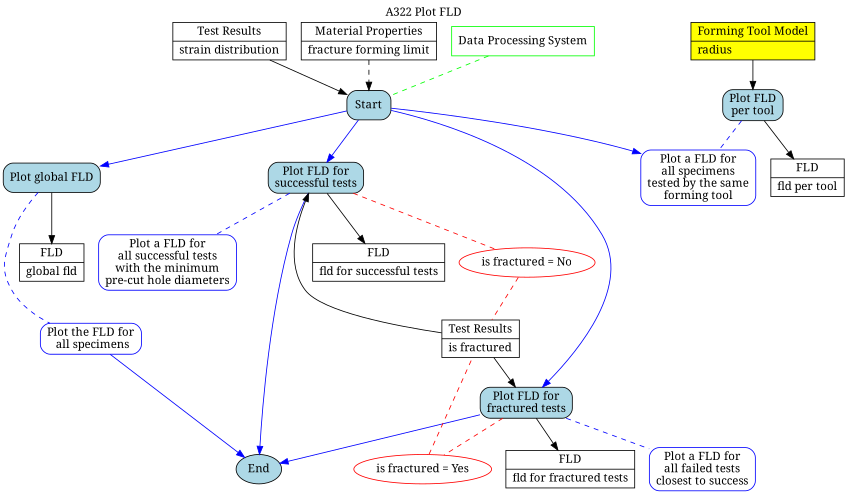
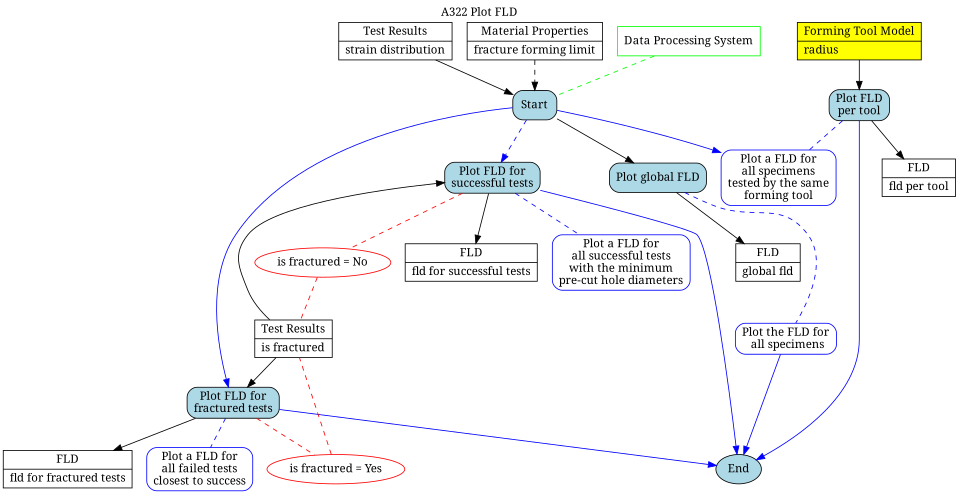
(228, 138) -> (592, 139)
(345, 138) -> (516, 138)
none -> (859, 309)
